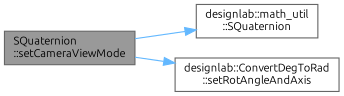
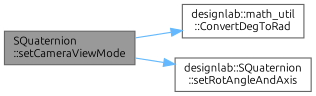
(257, 21) -> (243, 21)
(257, 75) -> (243, 75)
